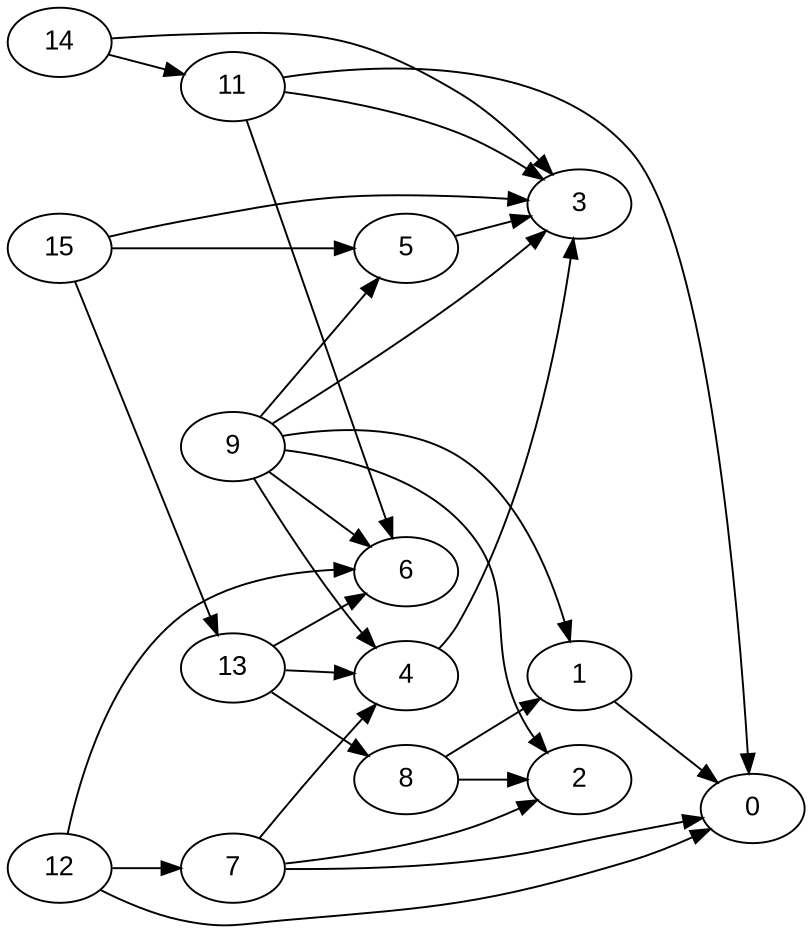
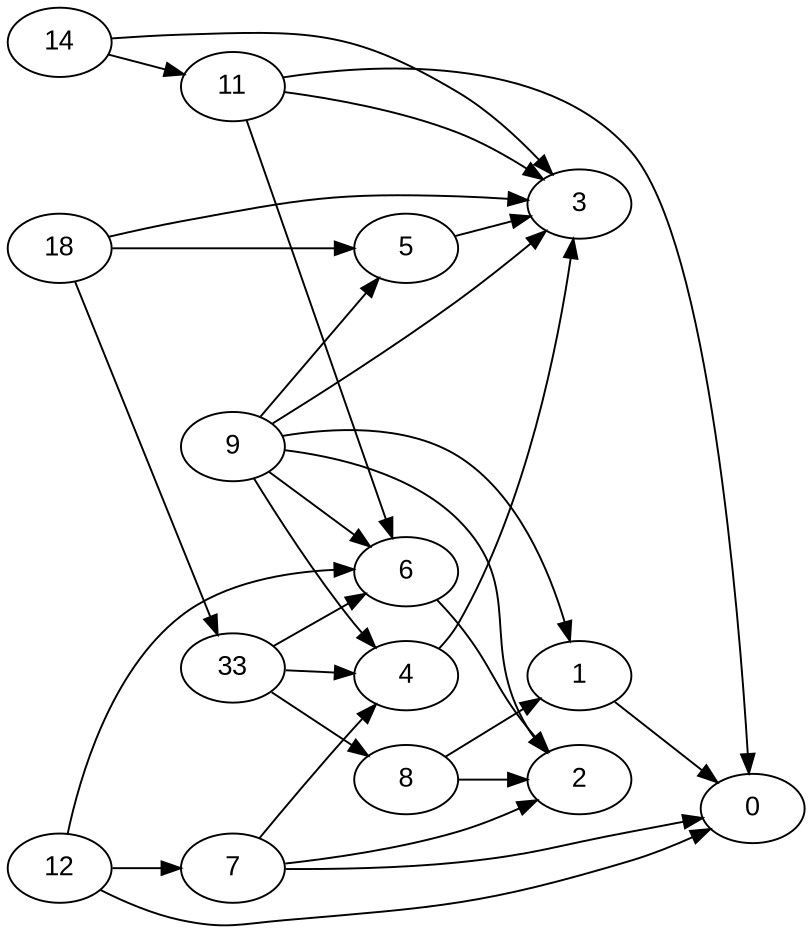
(60, 248) -> (60, 248)
none -> (488, 667)
(233, 668) -> (233, 668)
